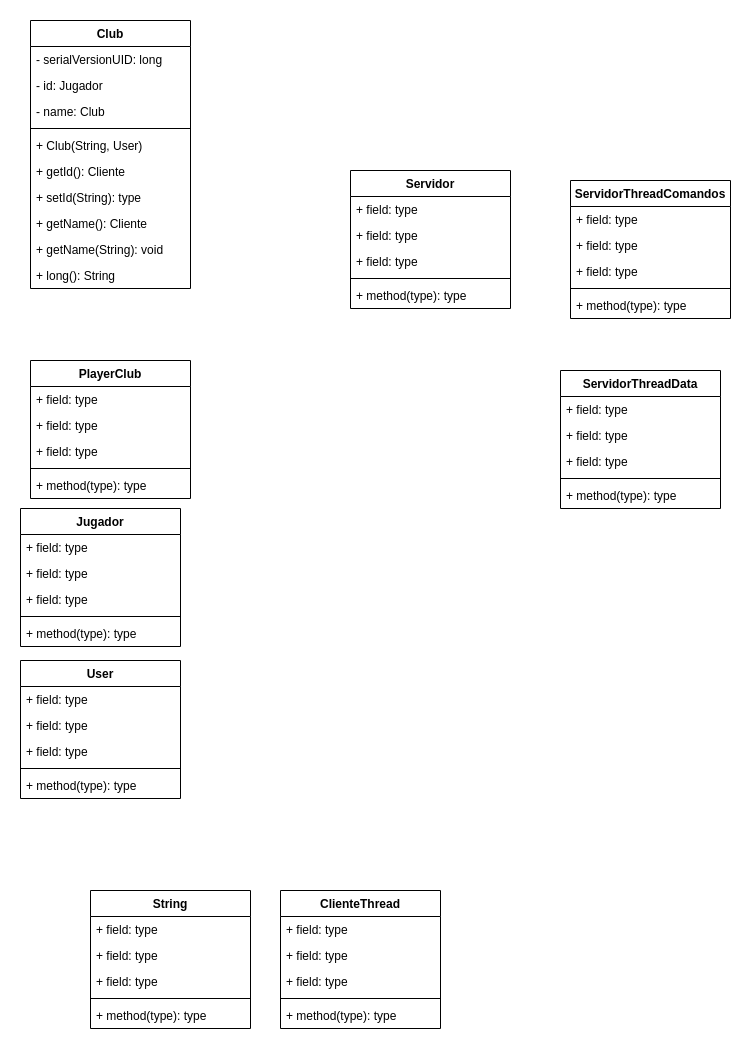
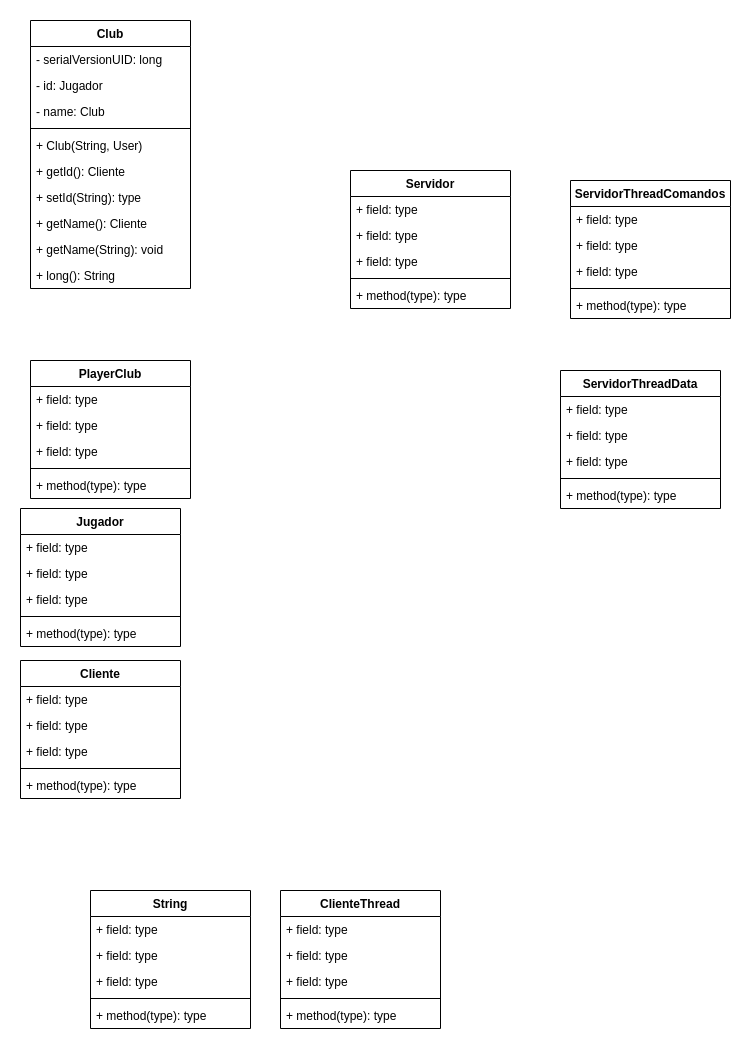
(100, 674) -> (100, 674)
